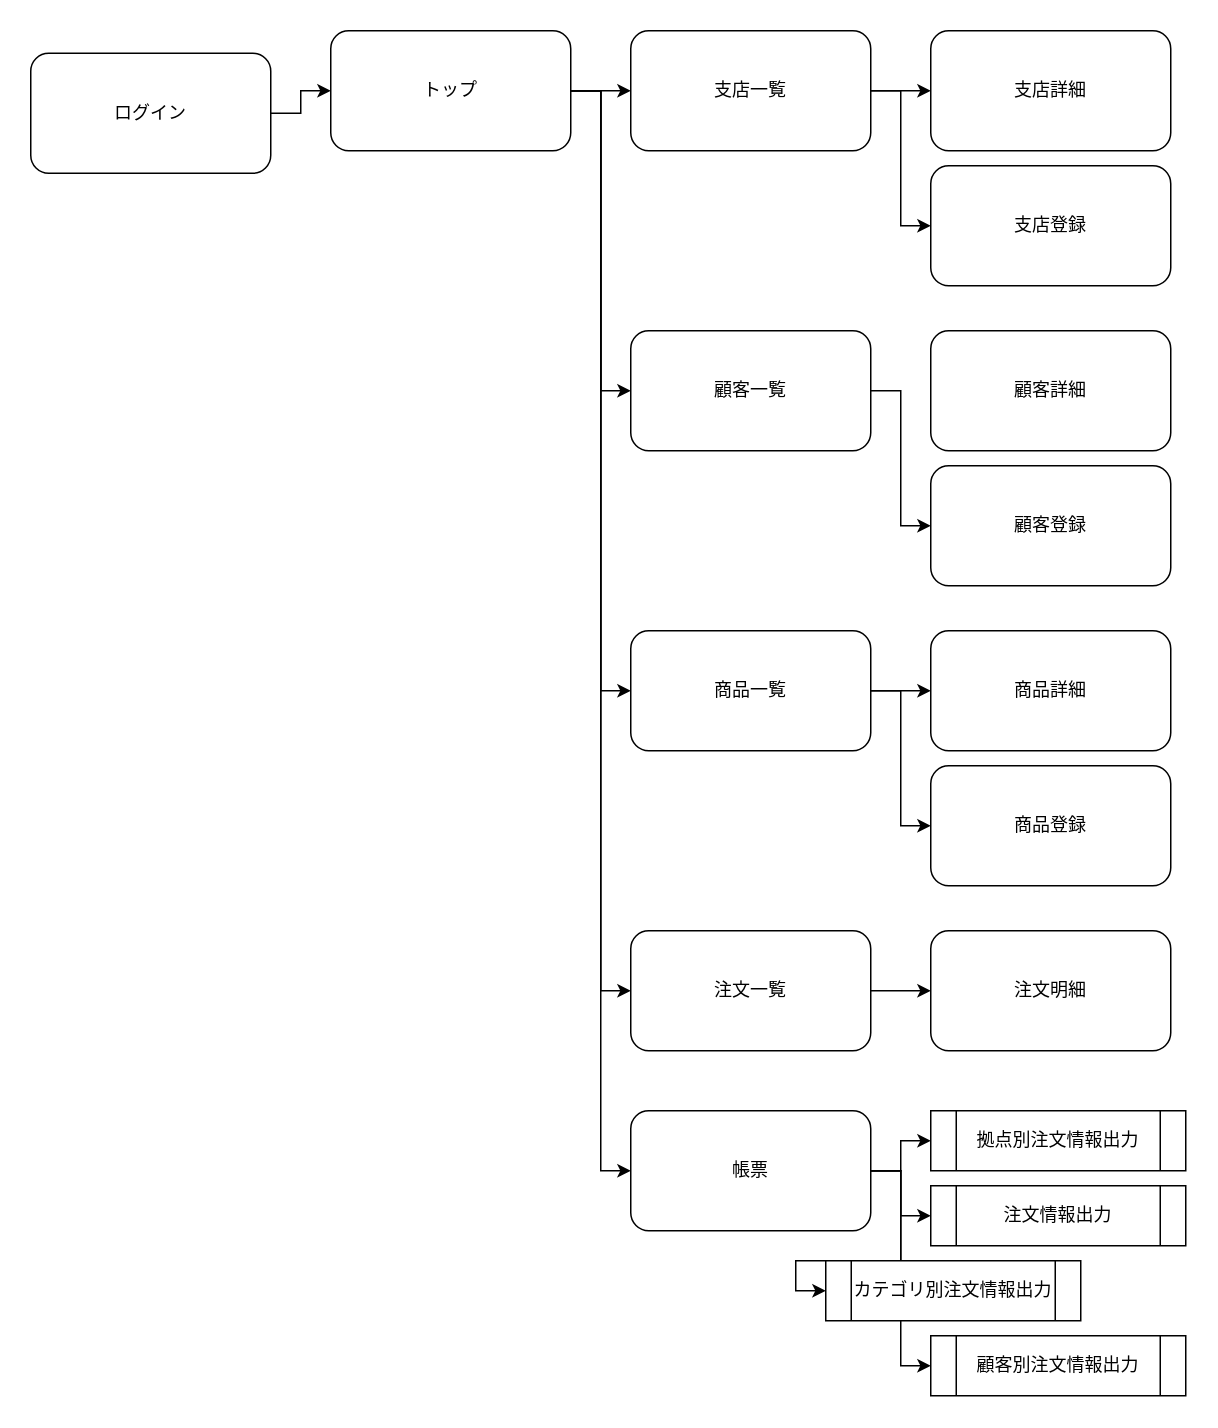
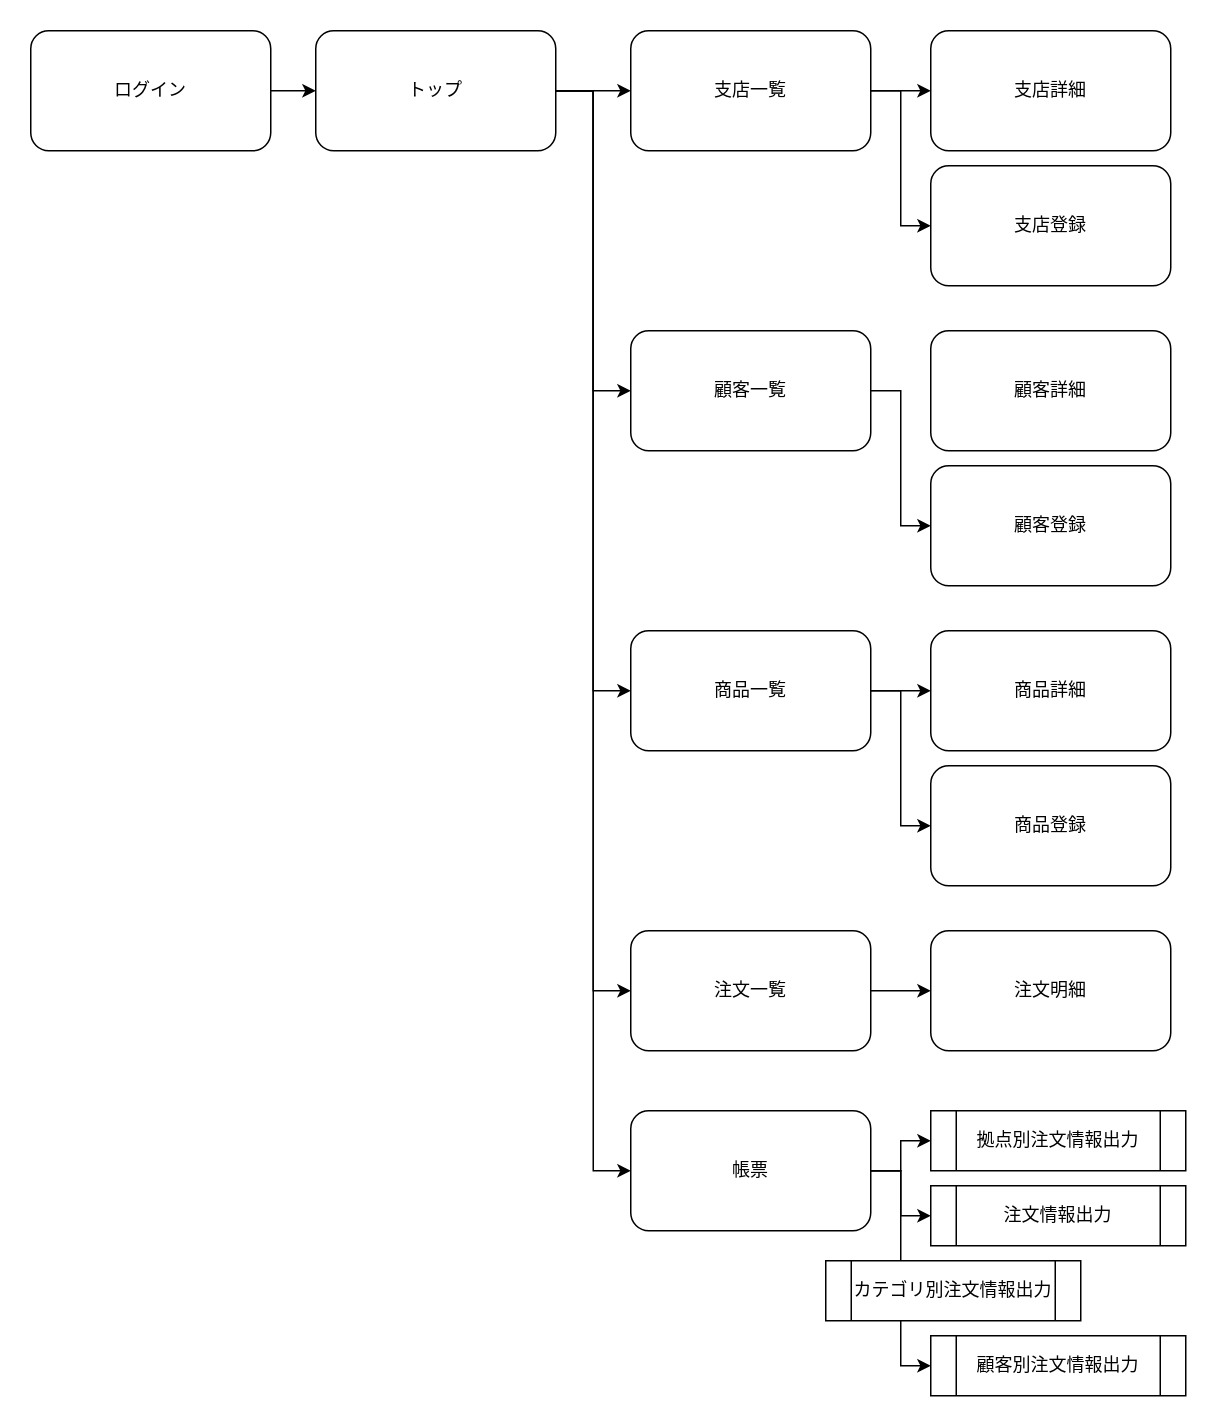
(451, 91) -> (436, 91)
(151, 113) -> (151, 91)
(796, 1271) -> none
